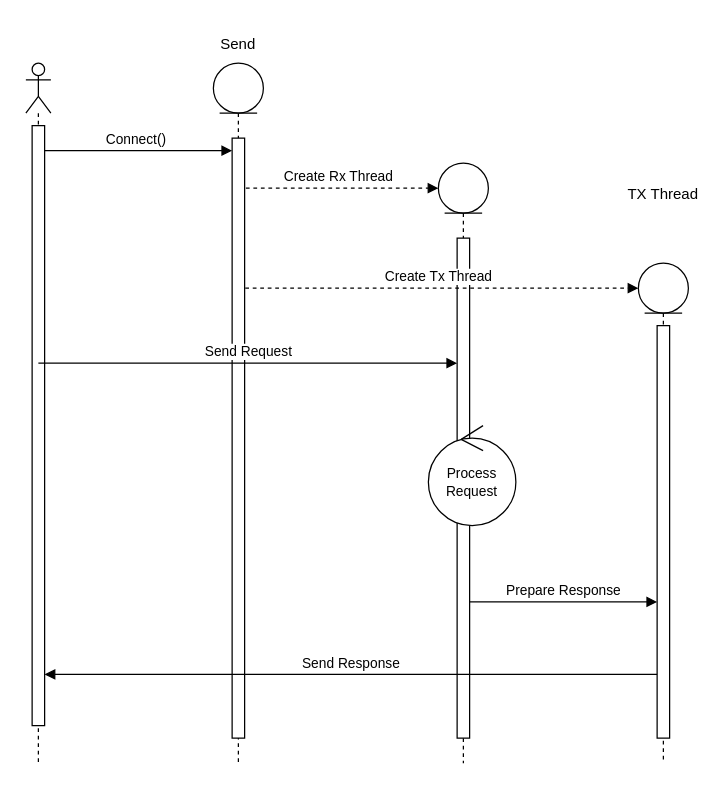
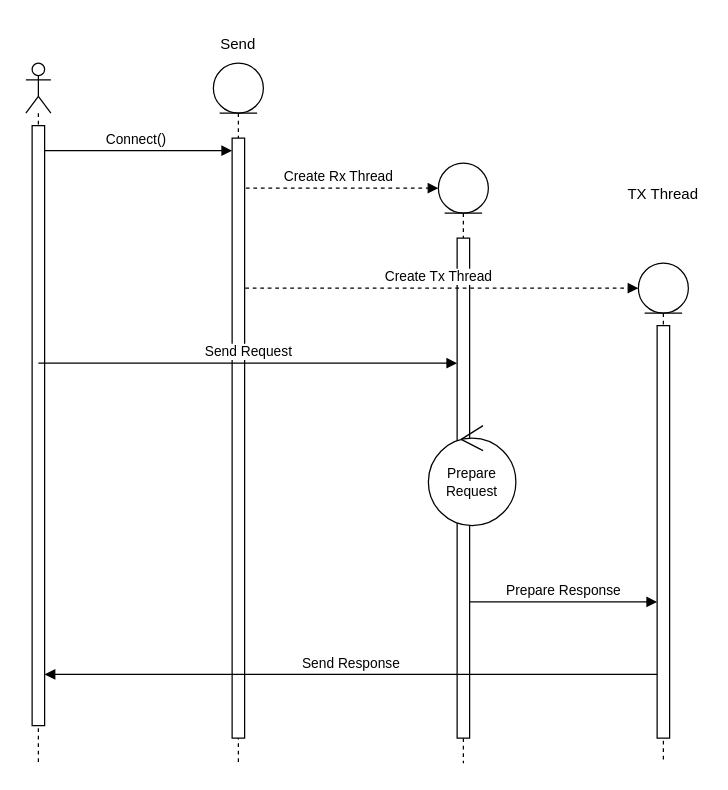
(472, 482) -> (472, 482)
